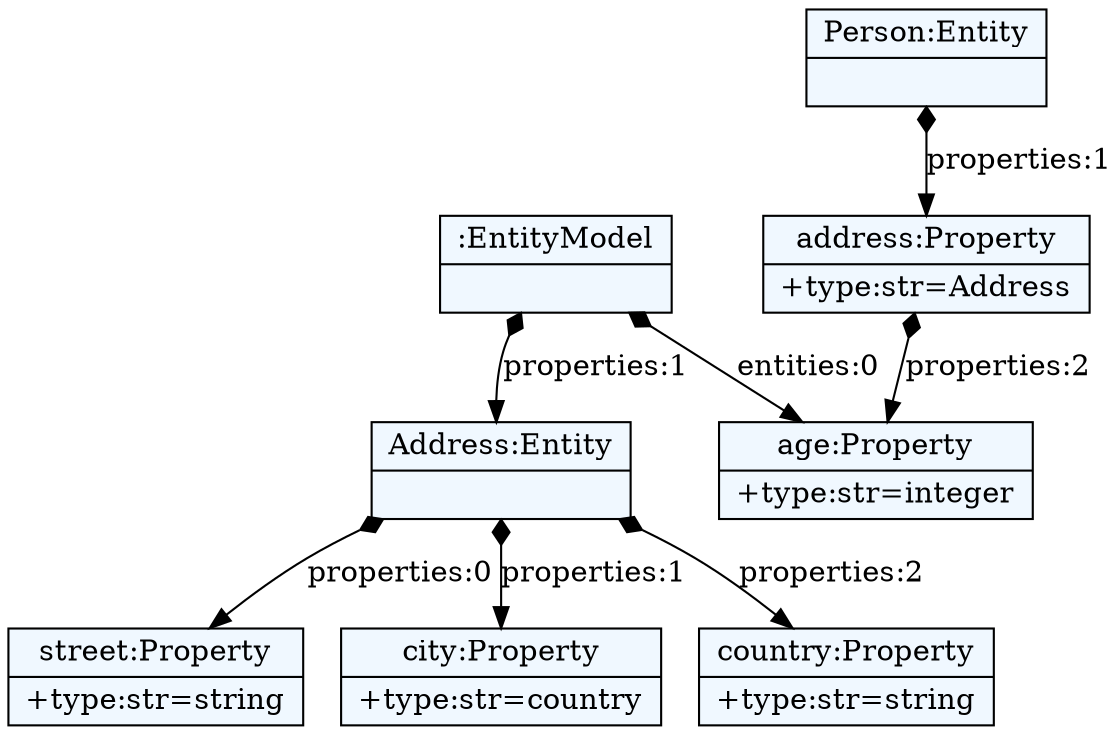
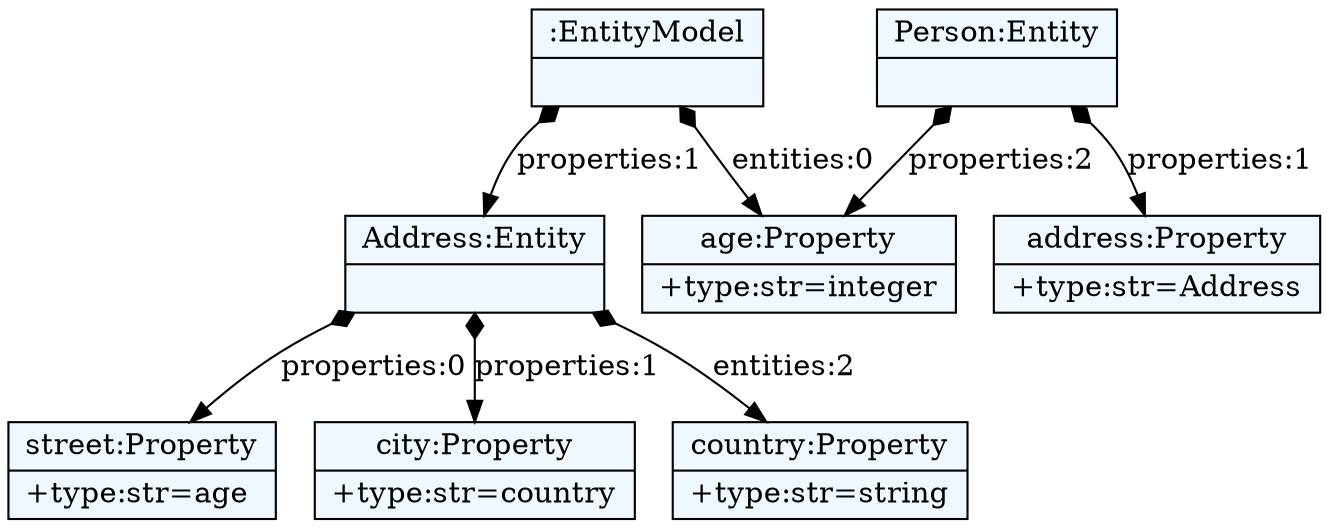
(901, 370) -> (896, 163)
(832, 574) -> (784, 367)
(156, 700) -> (137, 494)
